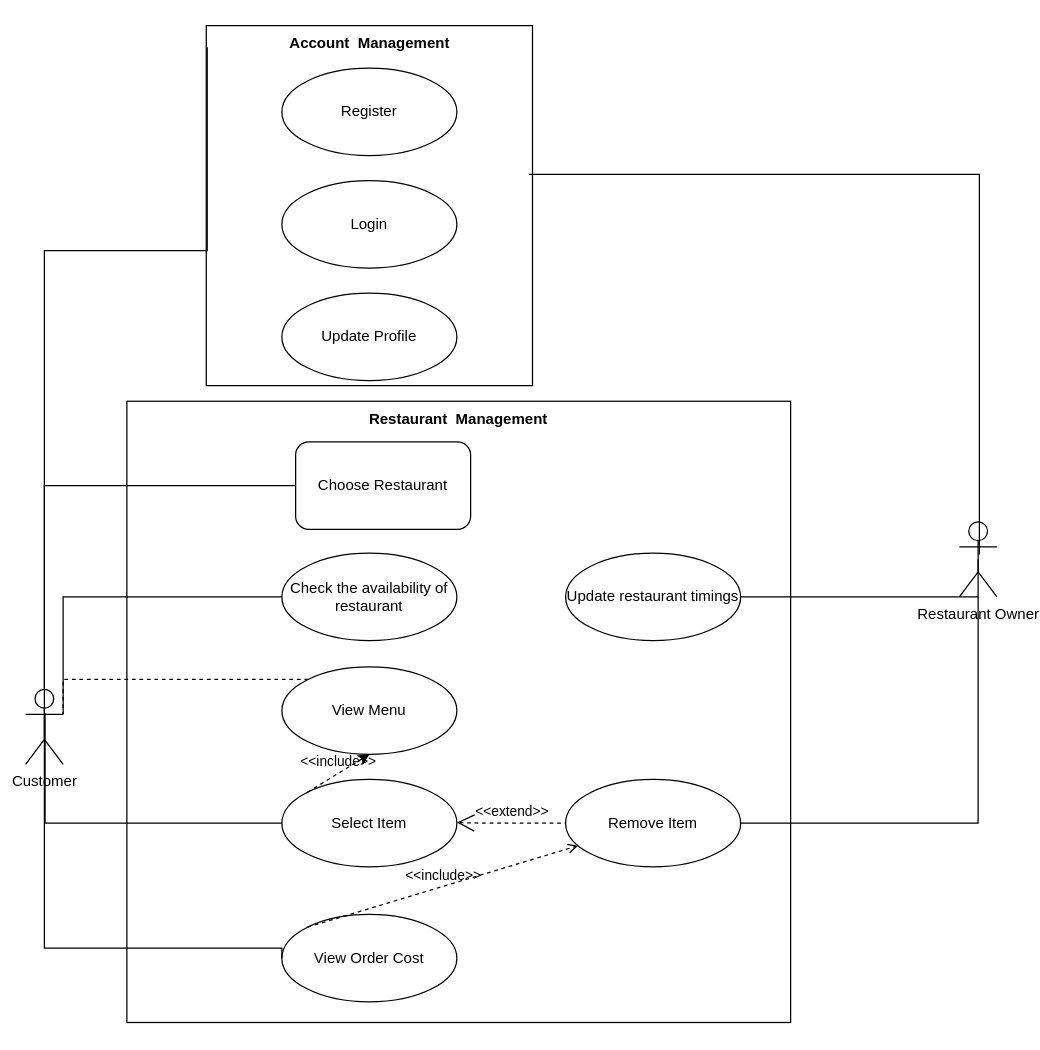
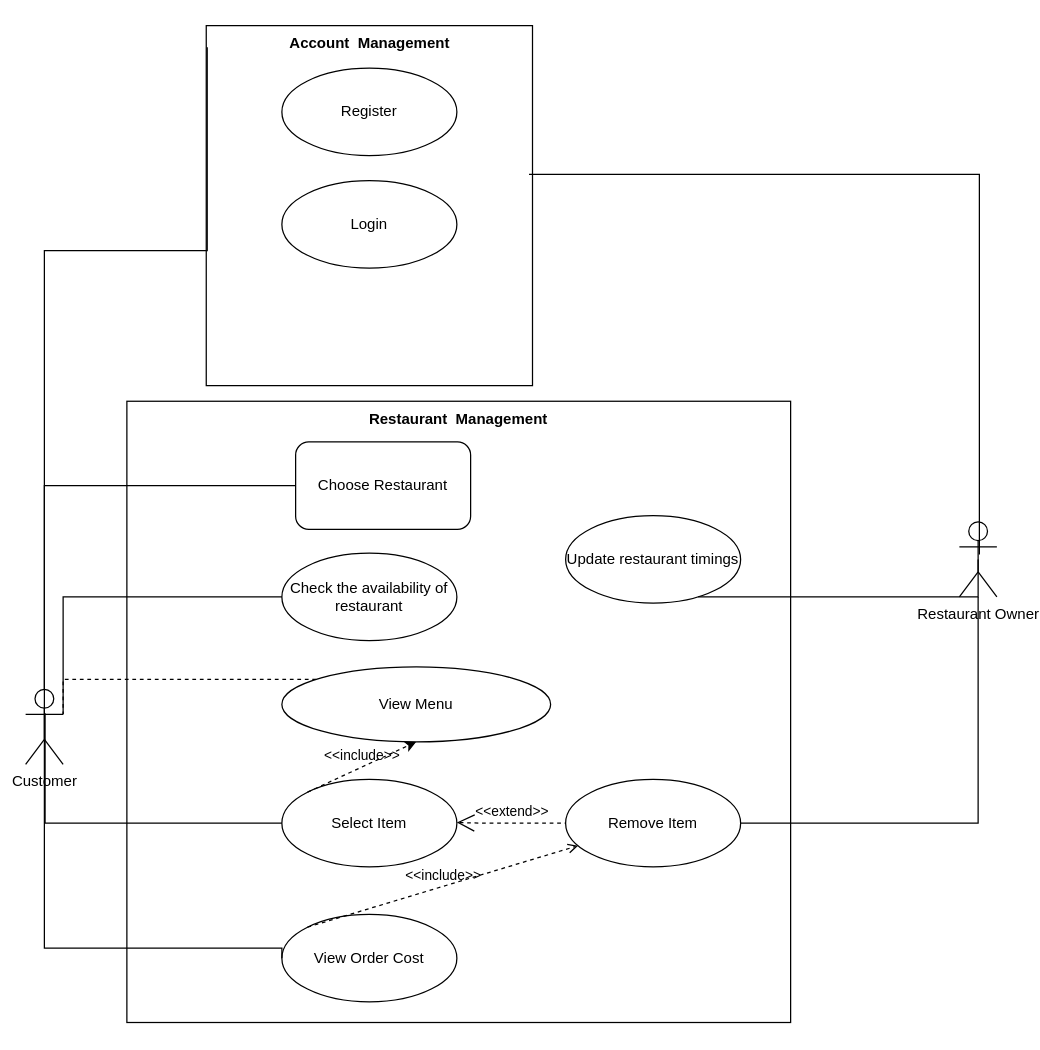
(369, 337) -> none
(653, 597) -> (653, 559)
(369, 711) -> (416, 704)
